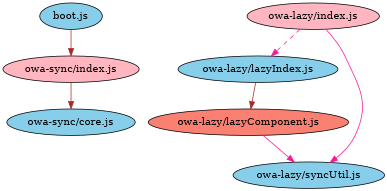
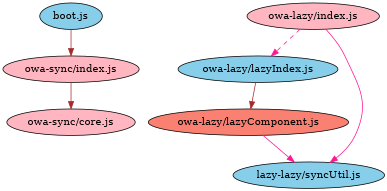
(71, 122) -> (71, 122)
(309, 175) -> (309, 175)
